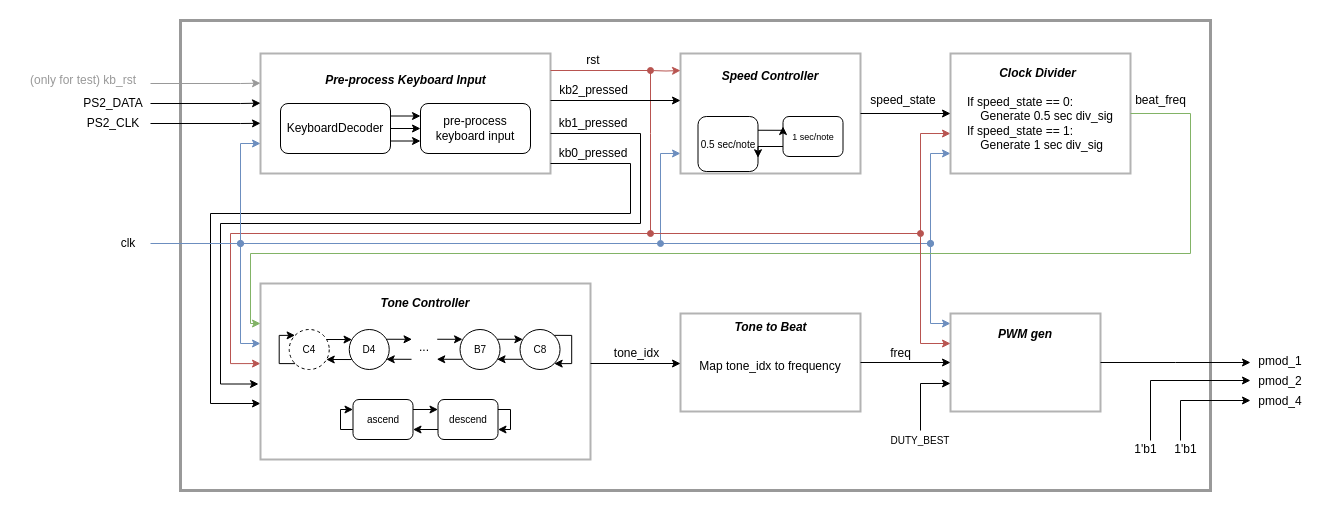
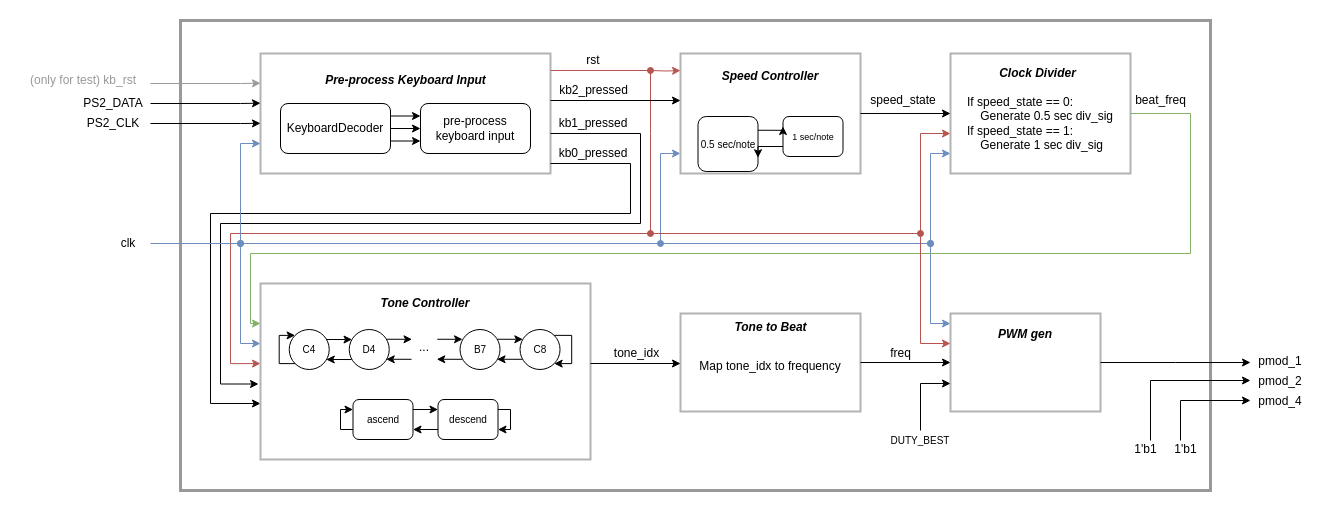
(309, 350) -> (309, 350)
